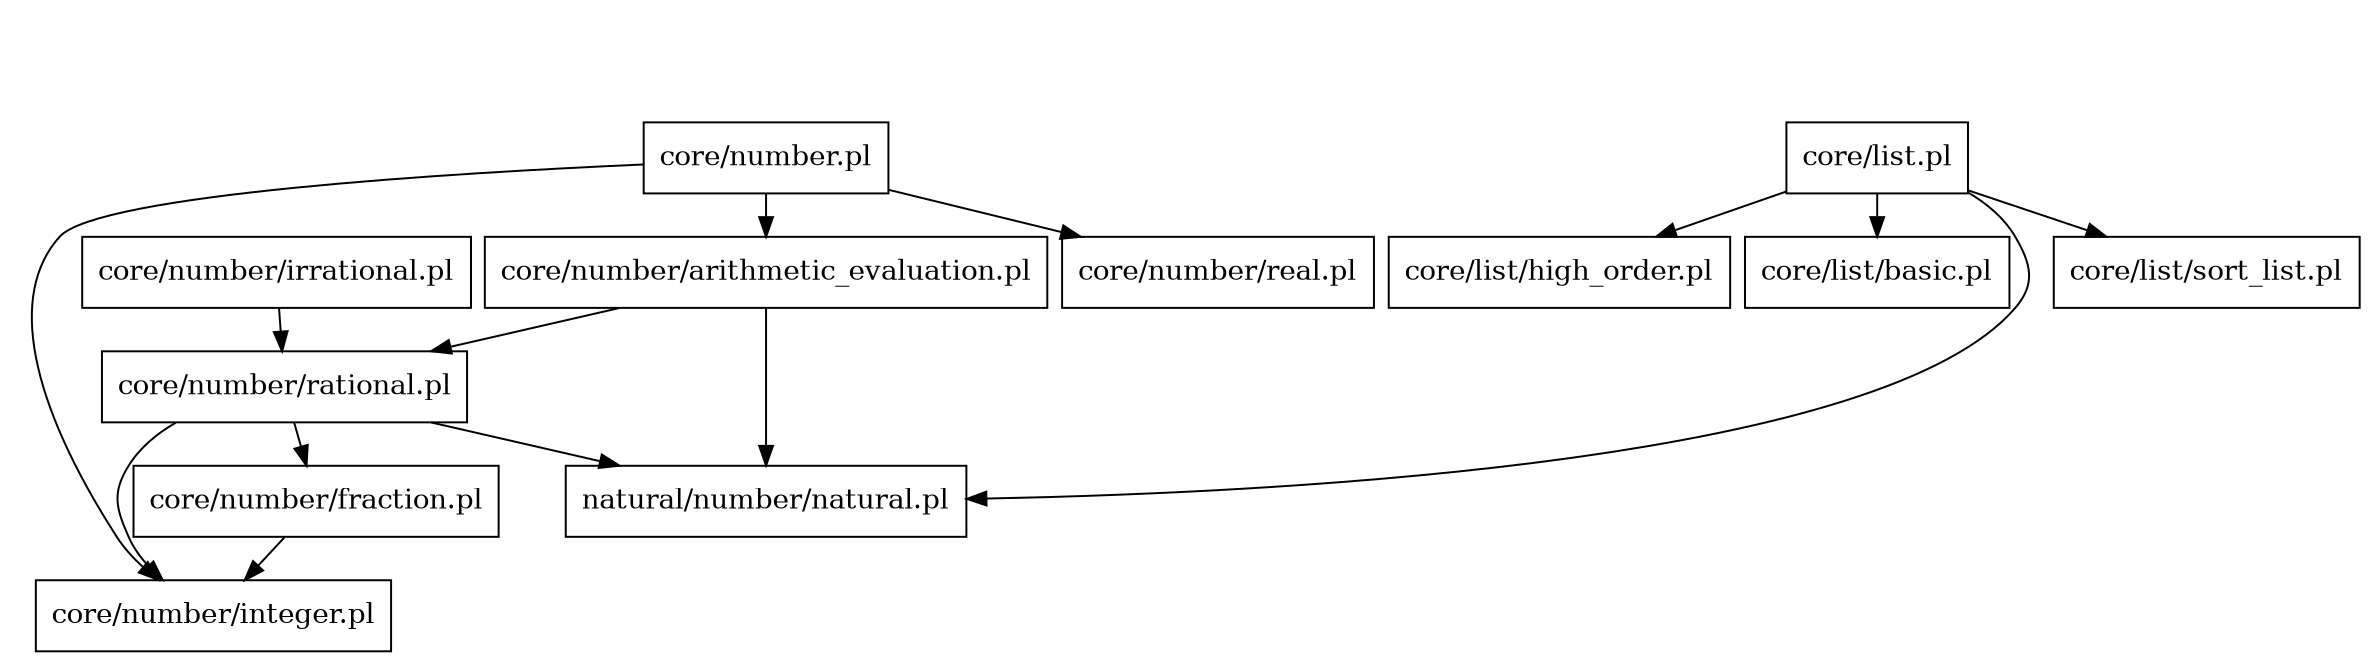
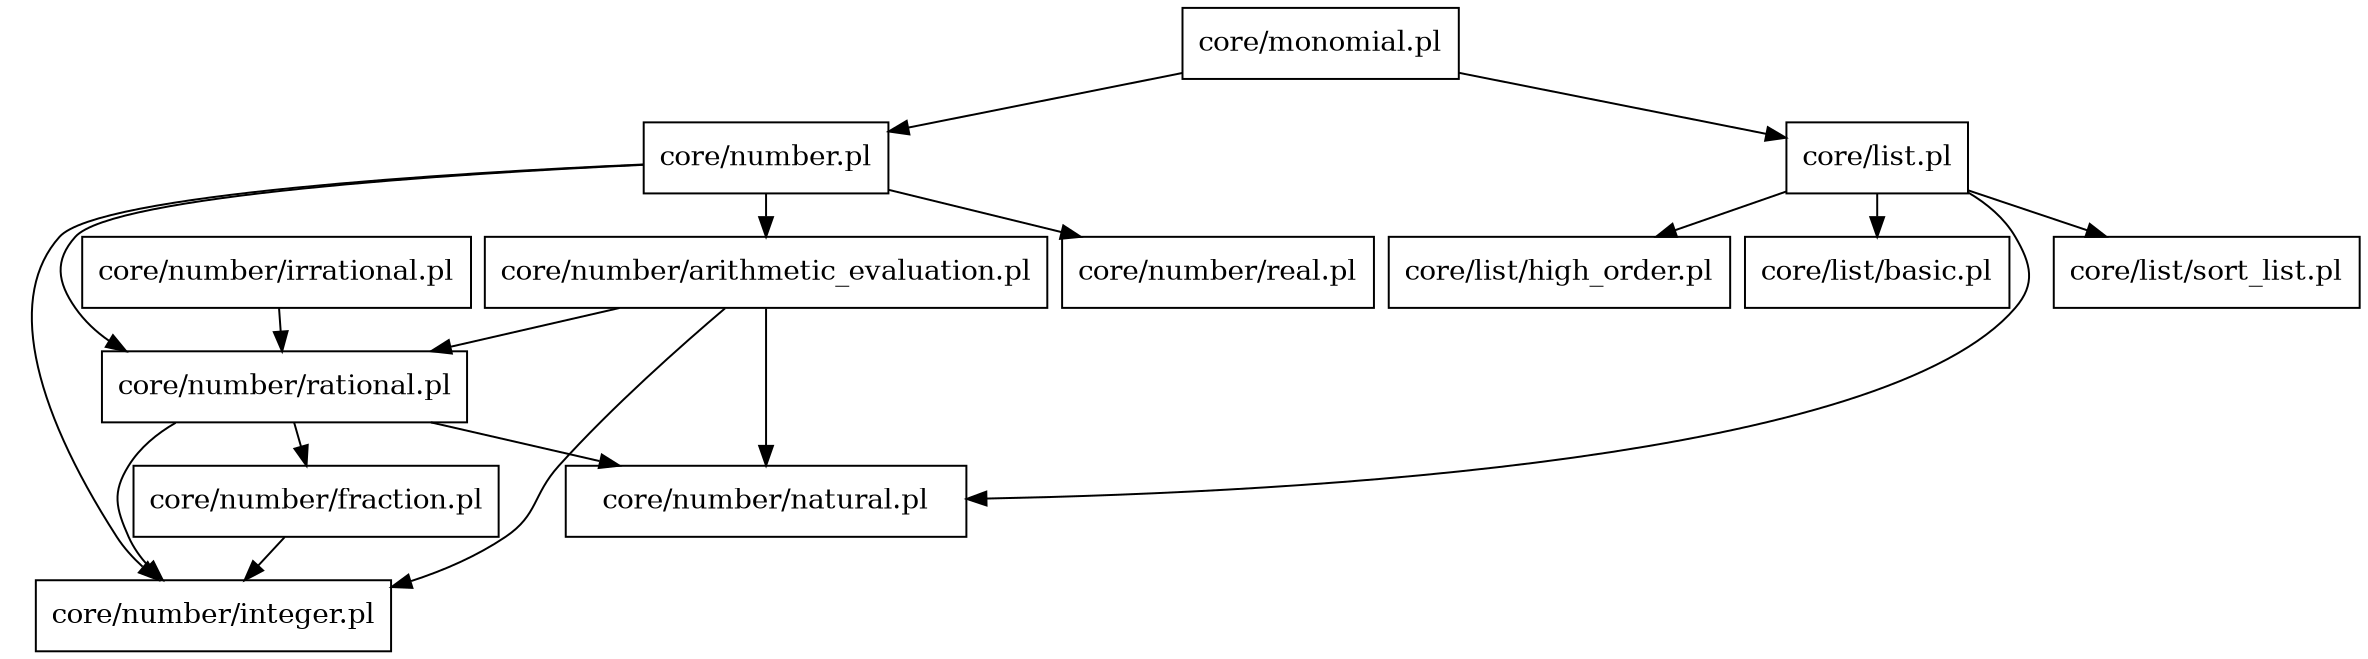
none -> (1321, 43)
none -> (294, 190)
none -> (585, 438)
(766, 501) -> (766, 501)
